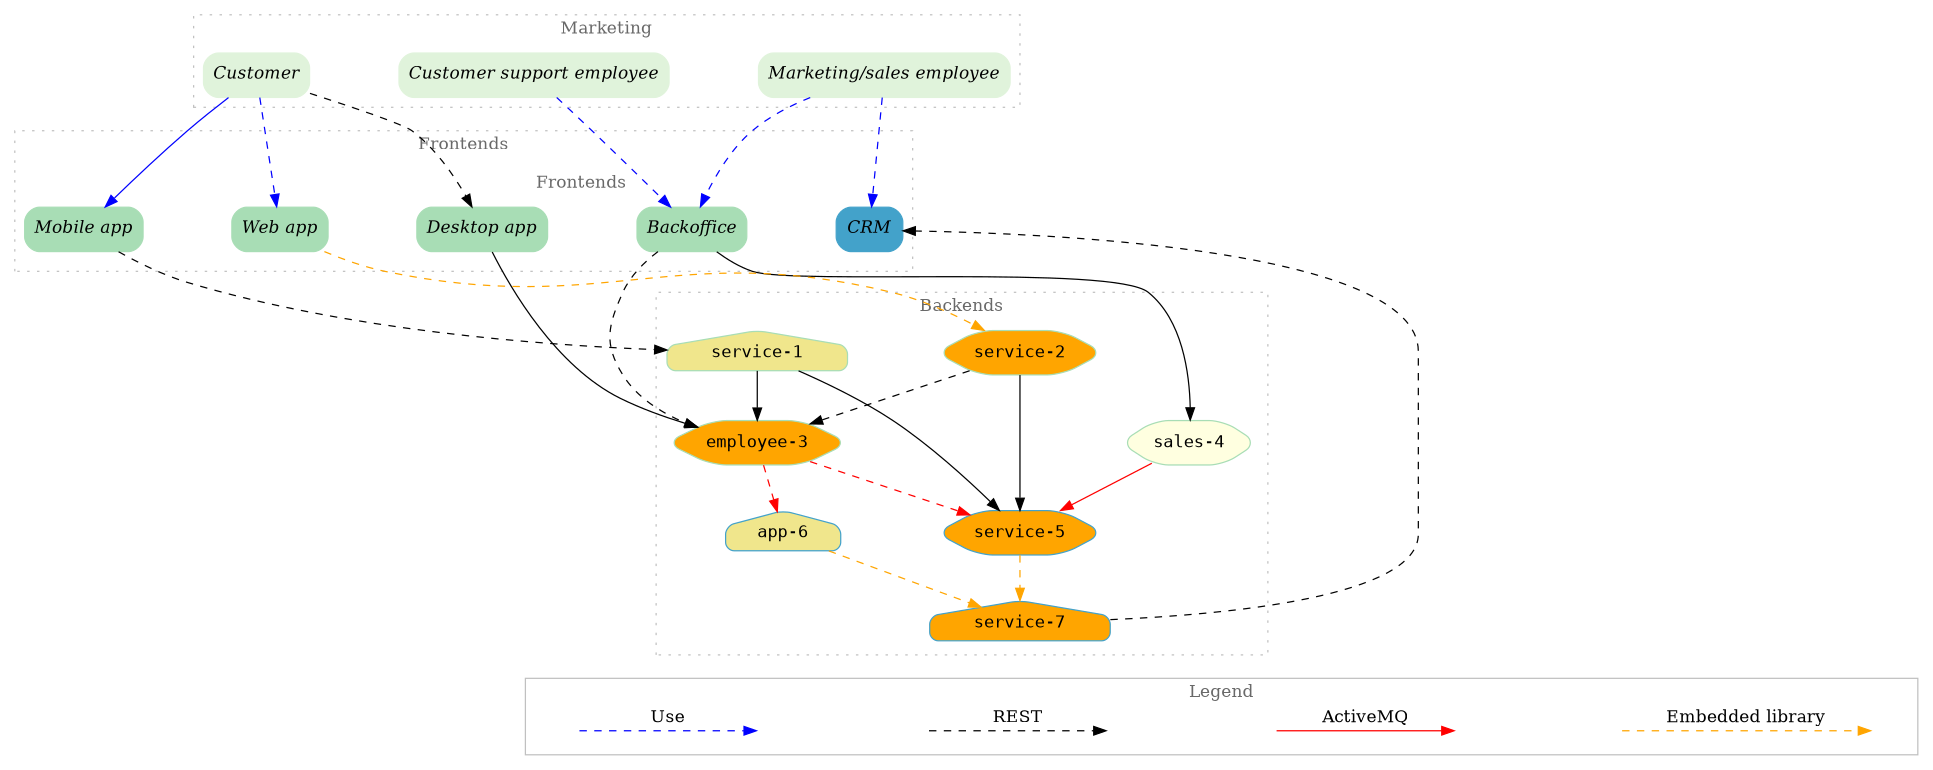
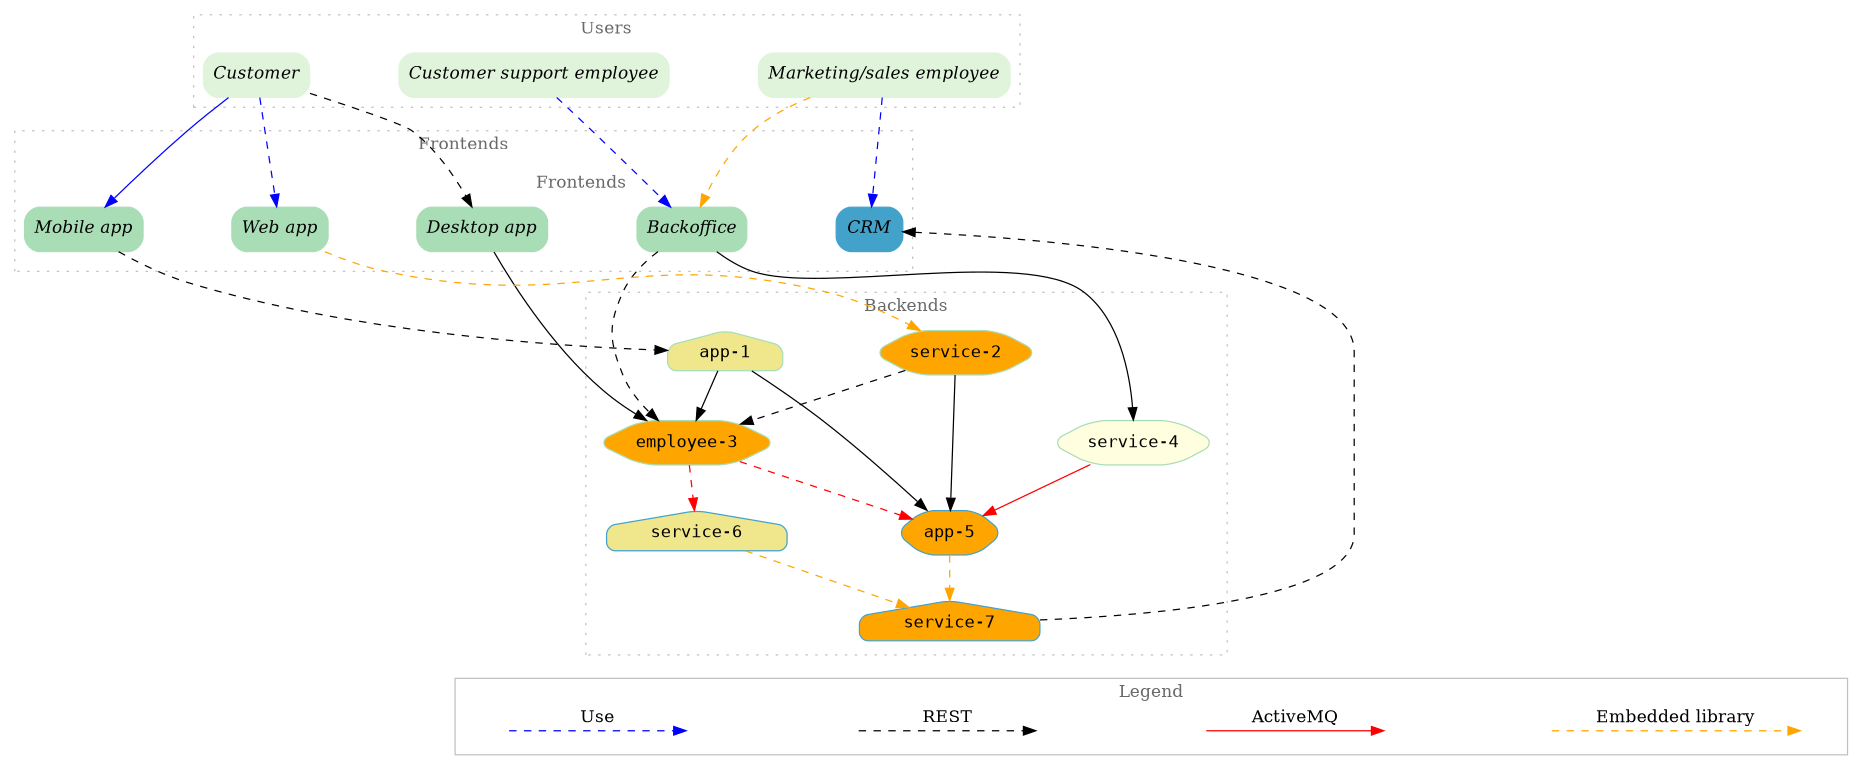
(607, 29) -> (607, 29)
(742, 140) -> (742, 140)
(757, 353) -> (725, 353)
(1189, 443) -> (1133, 443)
(783, 533) -> (697, 533)
(1020, 533) -> (950, 533)
